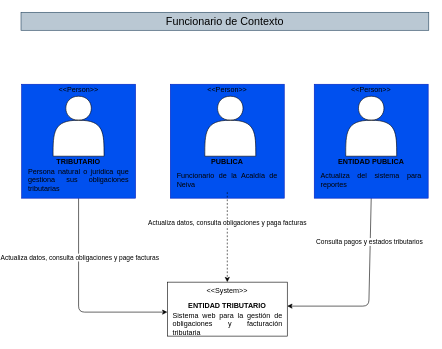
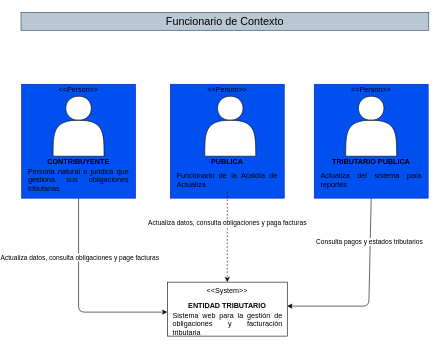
(78, 162) -> (78, 162)
(371, 162) -> (371, 162)
(227, 180) -> (227, 180)
